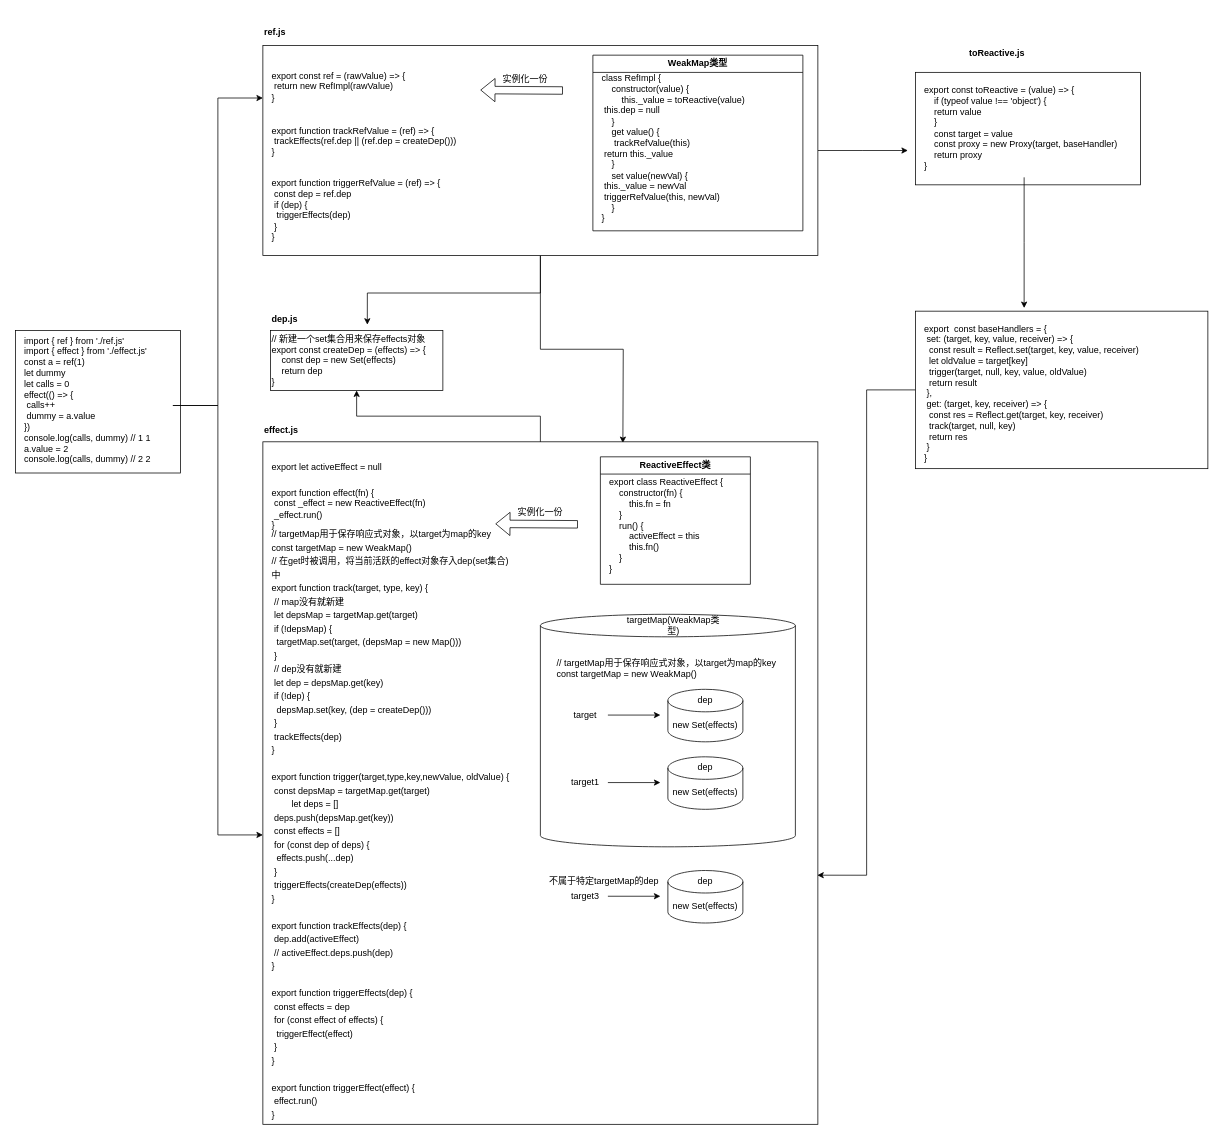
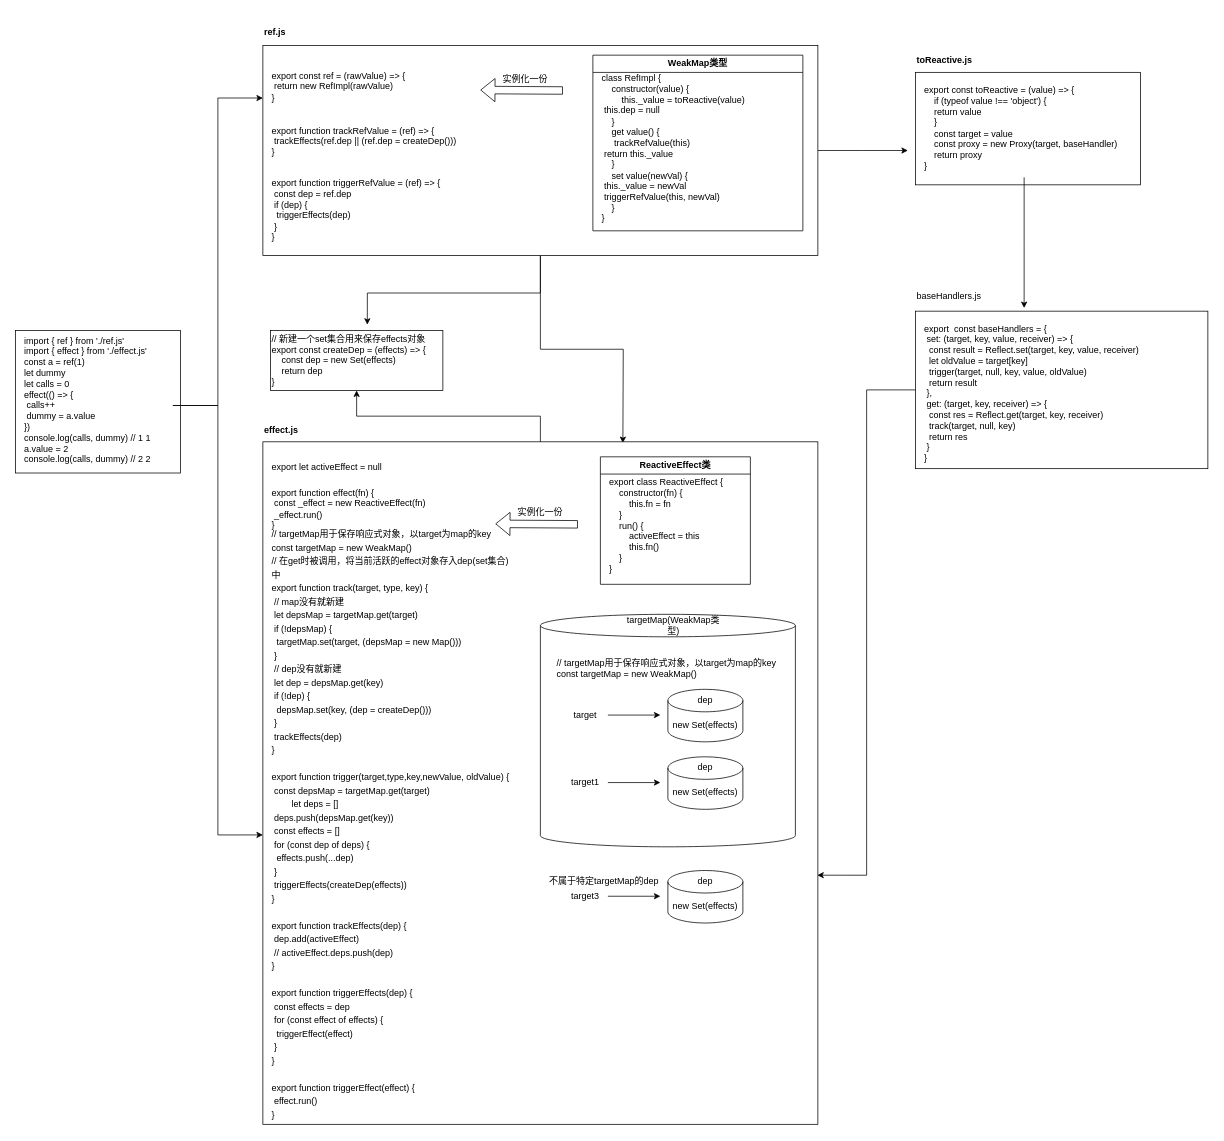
(1001, 53) -> (948, 61)
none -> (960, 297)
(293, 319) -> none
